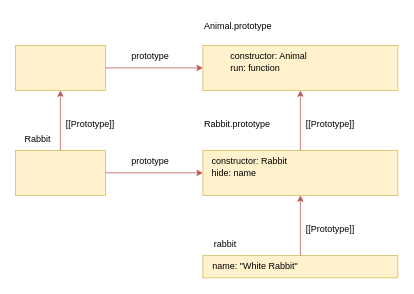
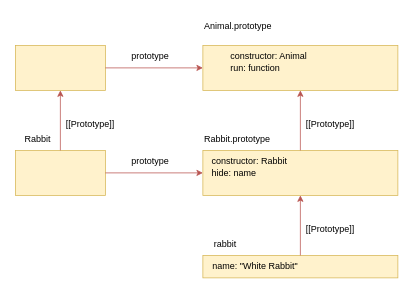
(240, 124) -> (240, 139)
